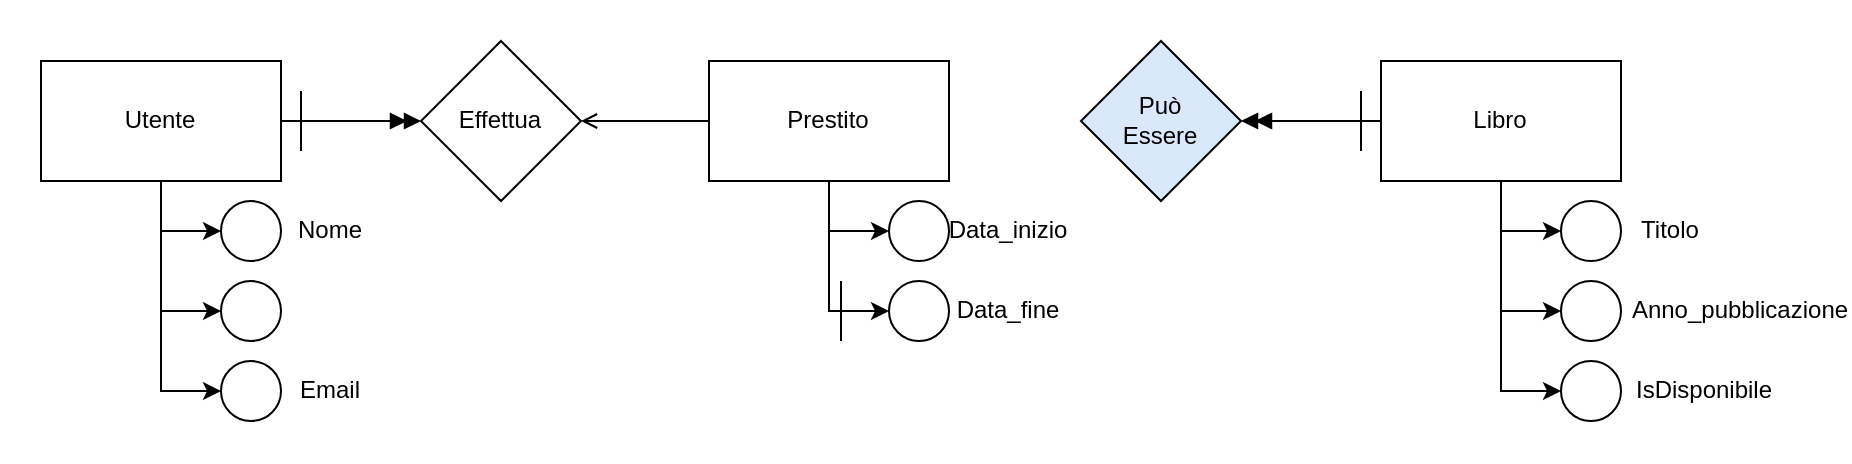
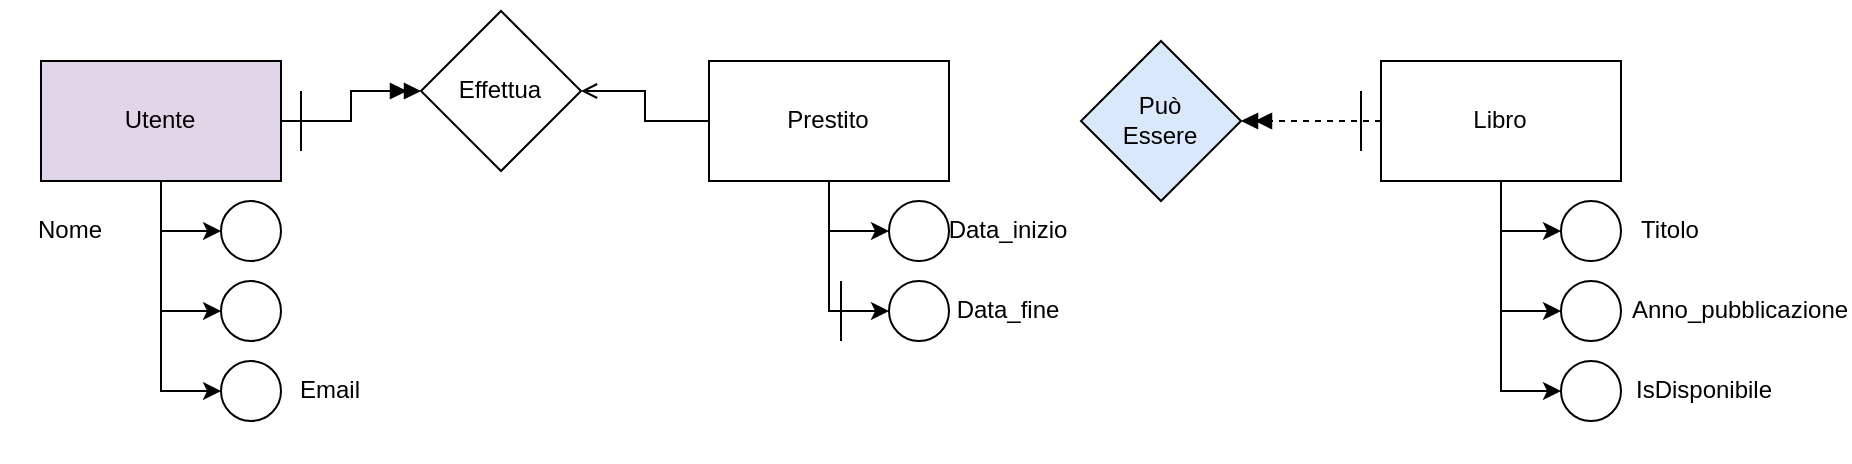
(161, 121) -> (161, 121)
(501, 121) -> (501, 91)
(1324, 121) -> (1324, 121)
(331, 231) -> (71, 231)
